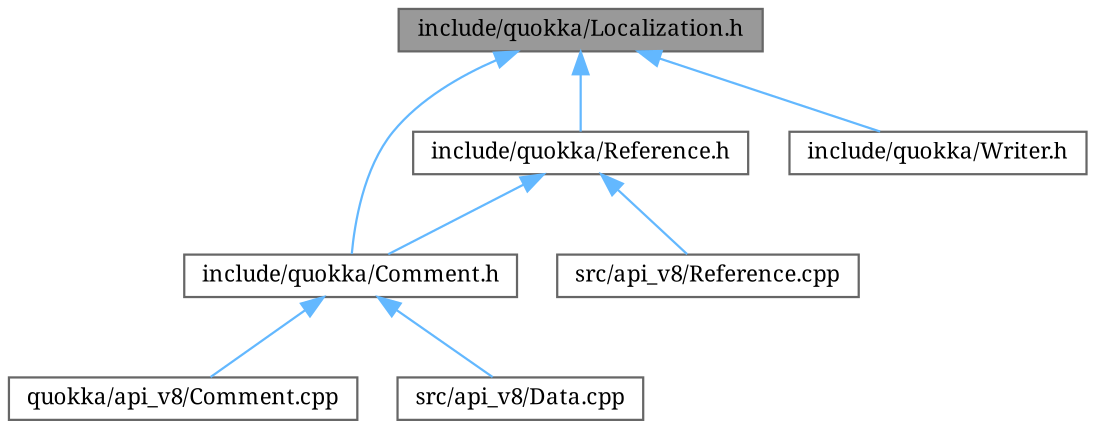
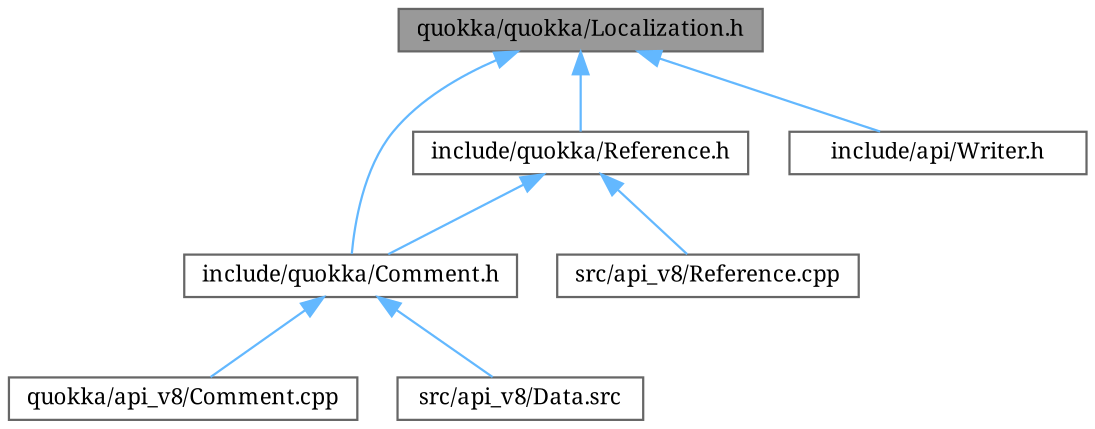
(581, 30) -> (581, 30)
(938, 153) -> (938, 153)
(520, 399) -> (520, 399)
